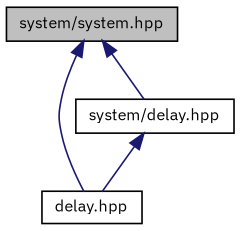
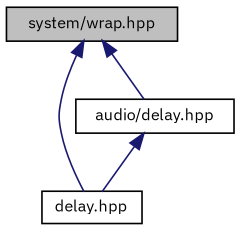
(92, 24) -> (92, 24)
(155, 116) -> (155, 116)
